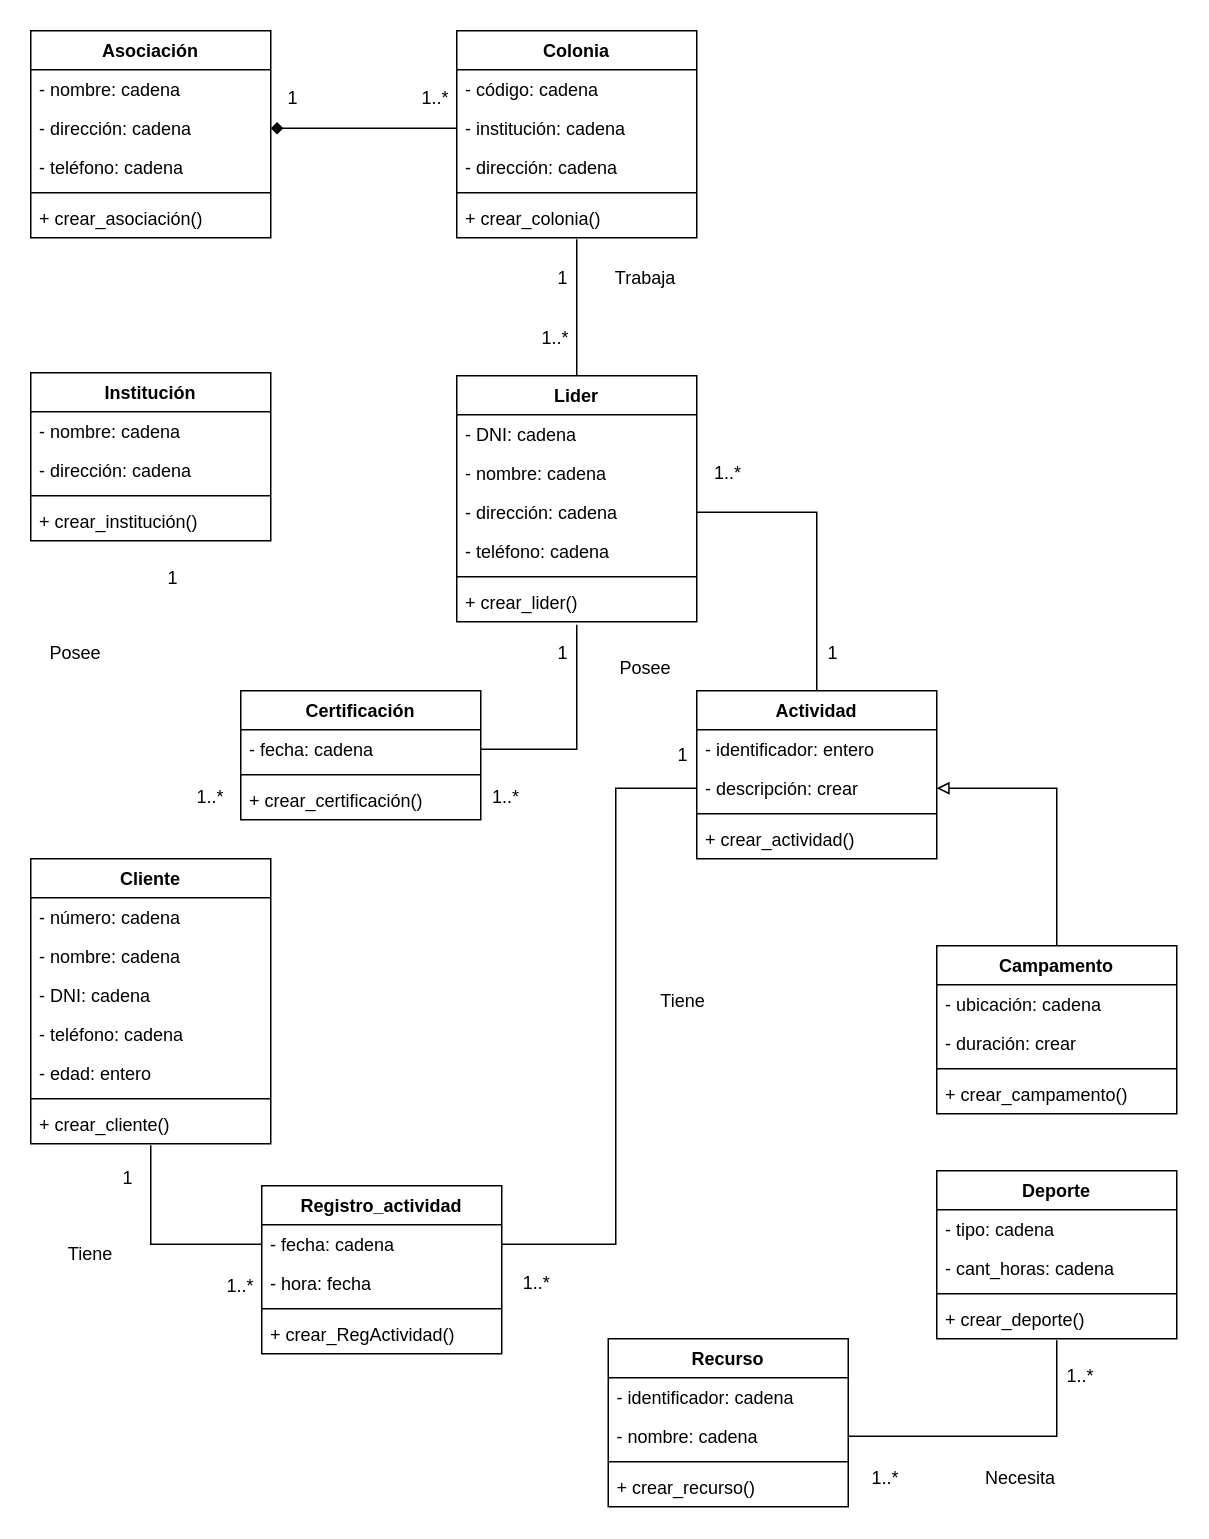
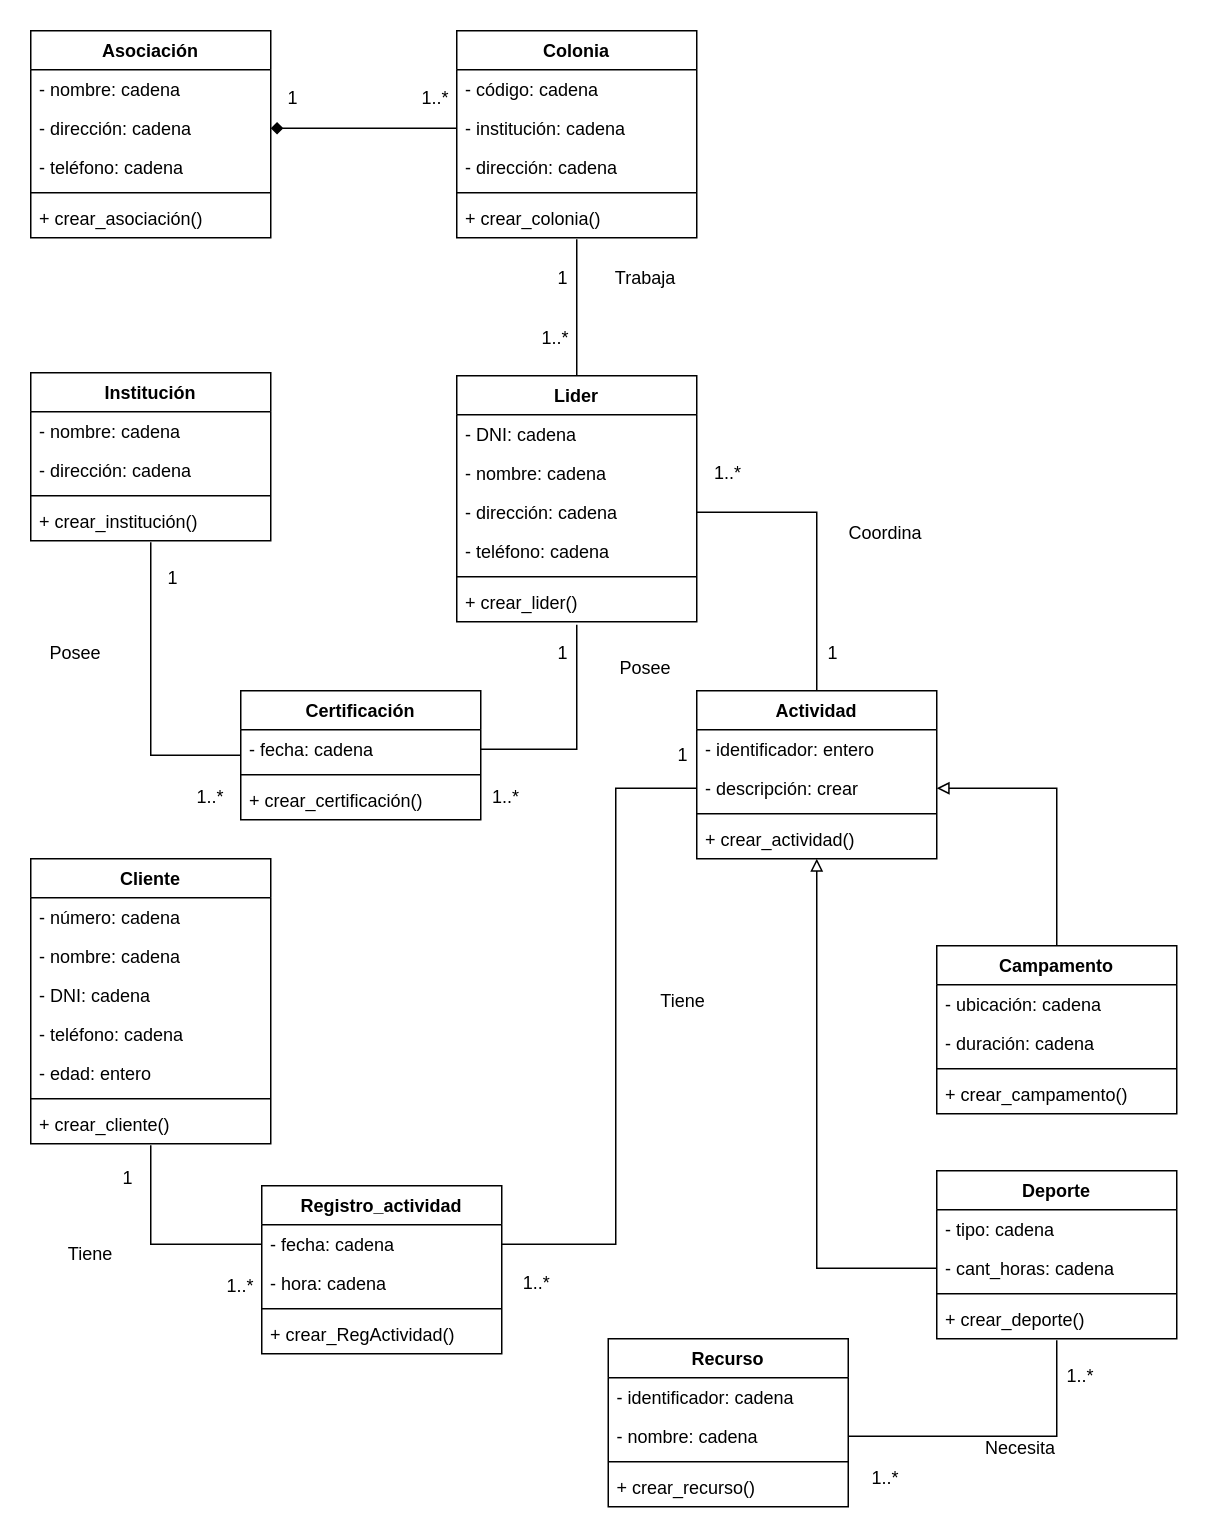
none -> (886, 533)
none -> (151, 693)
(1021, 1044) -> (1026, 1044)
none -> (817, 1128)
(329, 1284) -> (334, 1284)
(1021, 1478) -> (1021, 1448)
